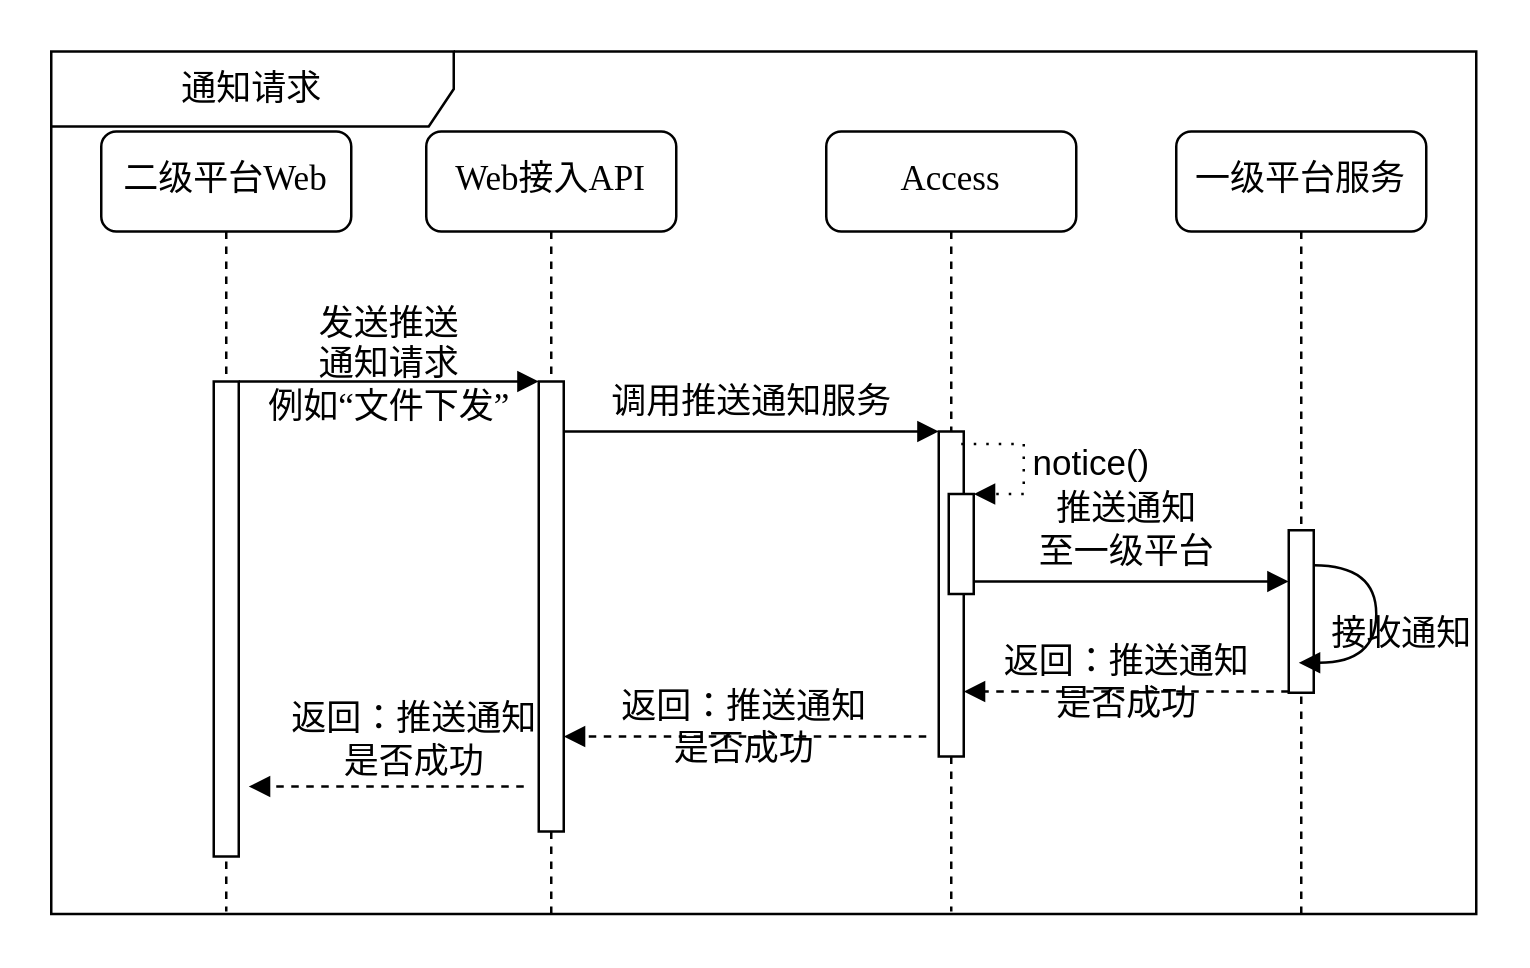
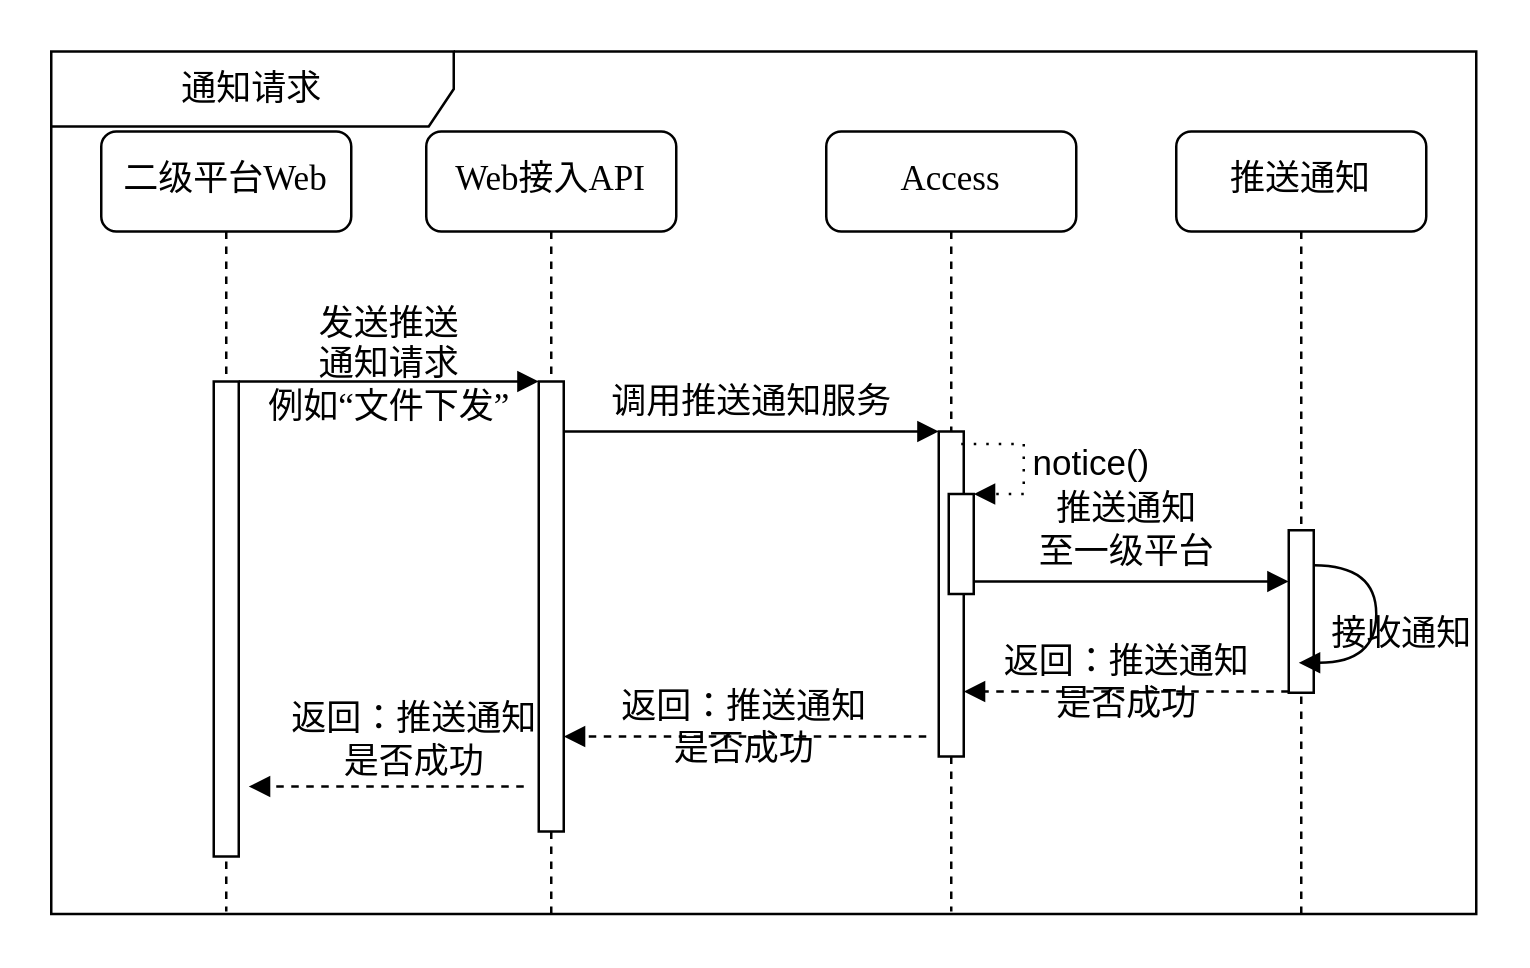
(1301, 181) -> (1301, 181)
